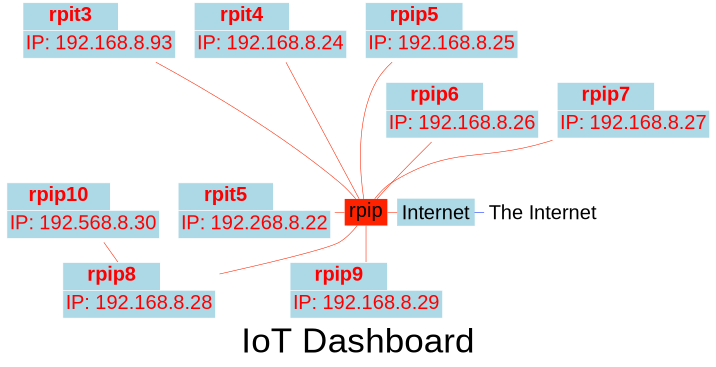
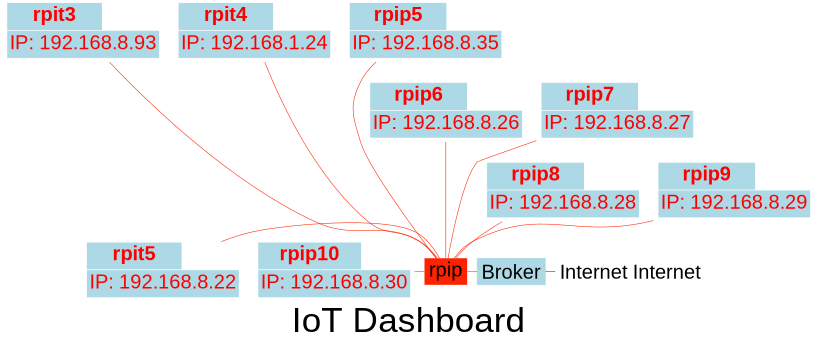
(270, 43) -> (254, 43)
(442, 43) -> (426, 43)
(436, 212) -> (511, 272)
(543, 212) -> (630, 272)
(83, 223) -> (334, 283)
(254, 223) -> (163, 283)
(111, 252) -> (419, 272)
